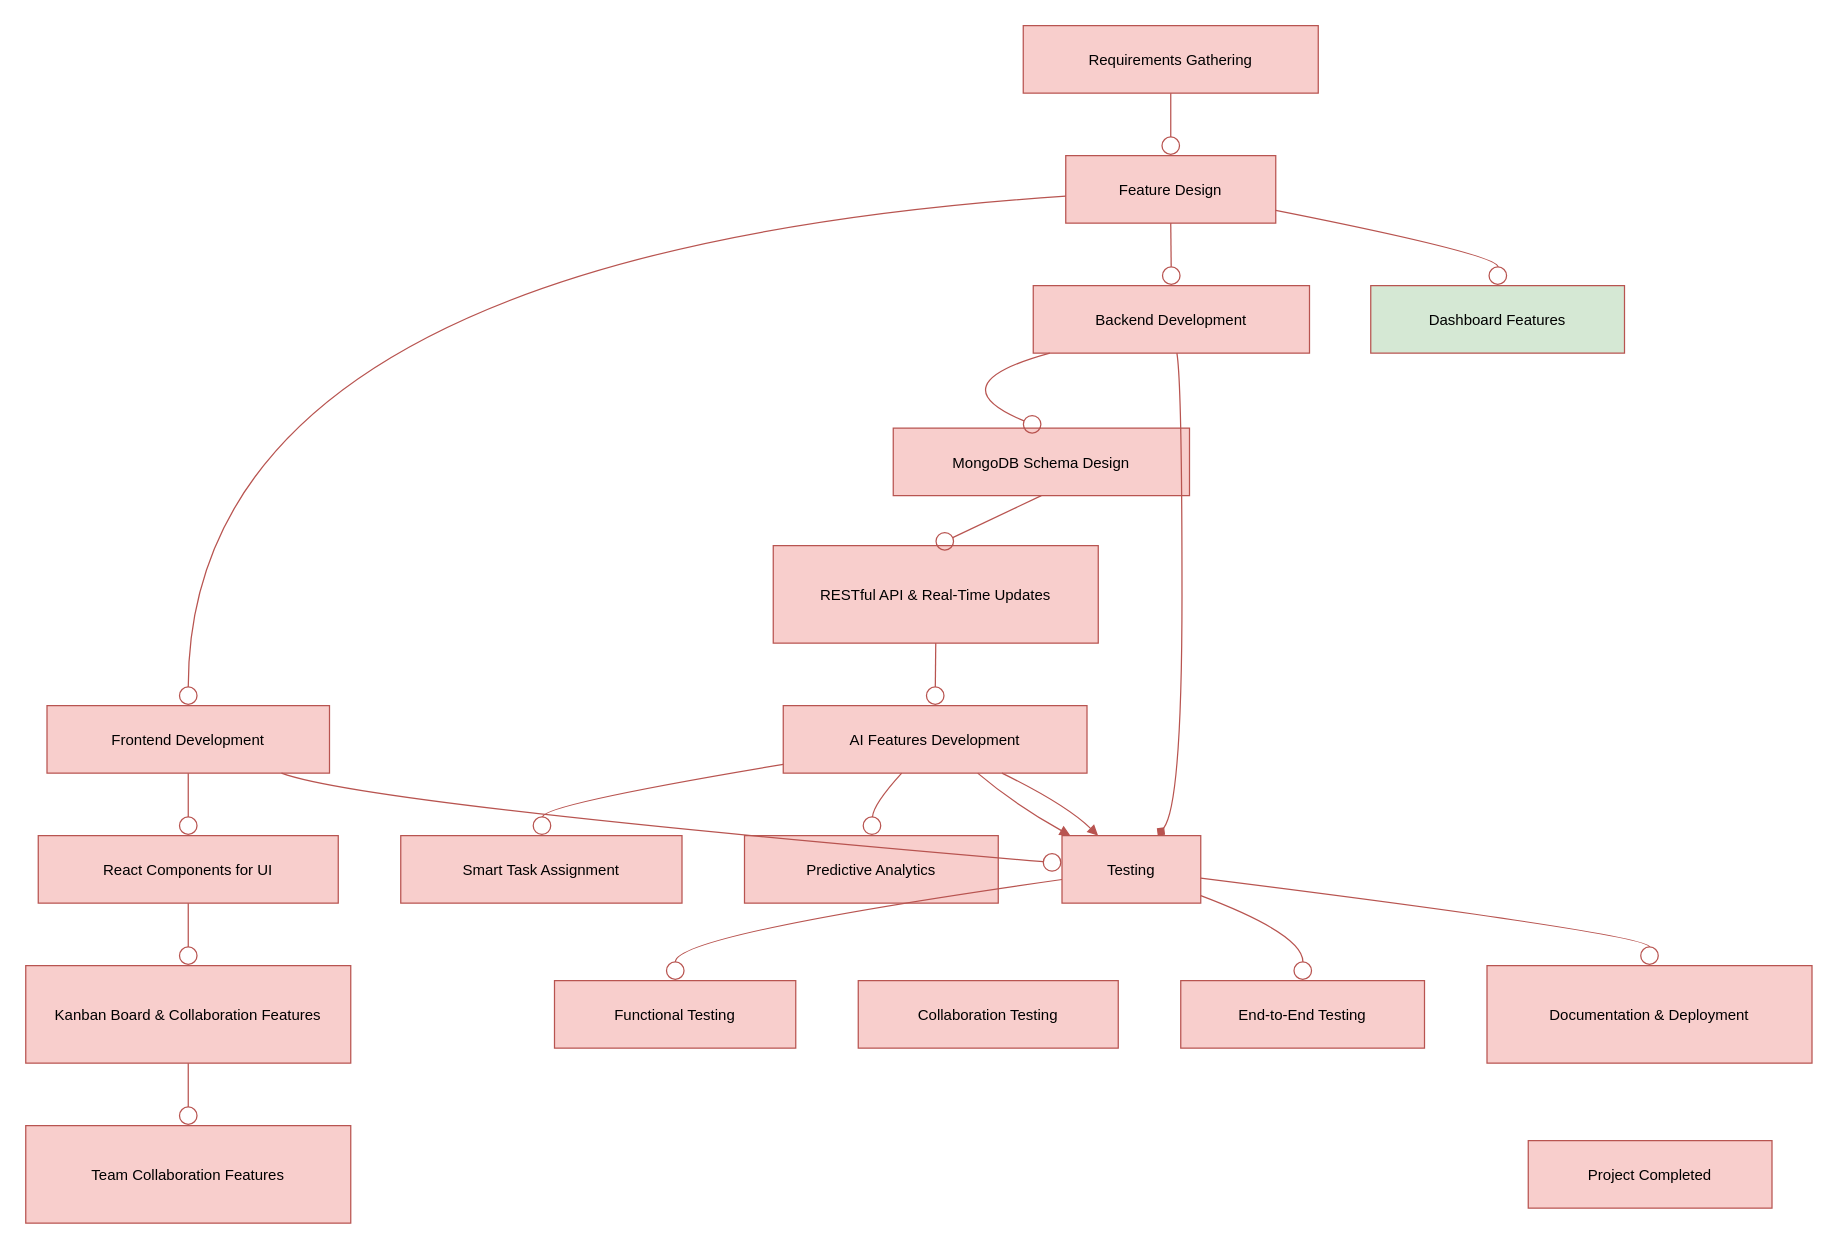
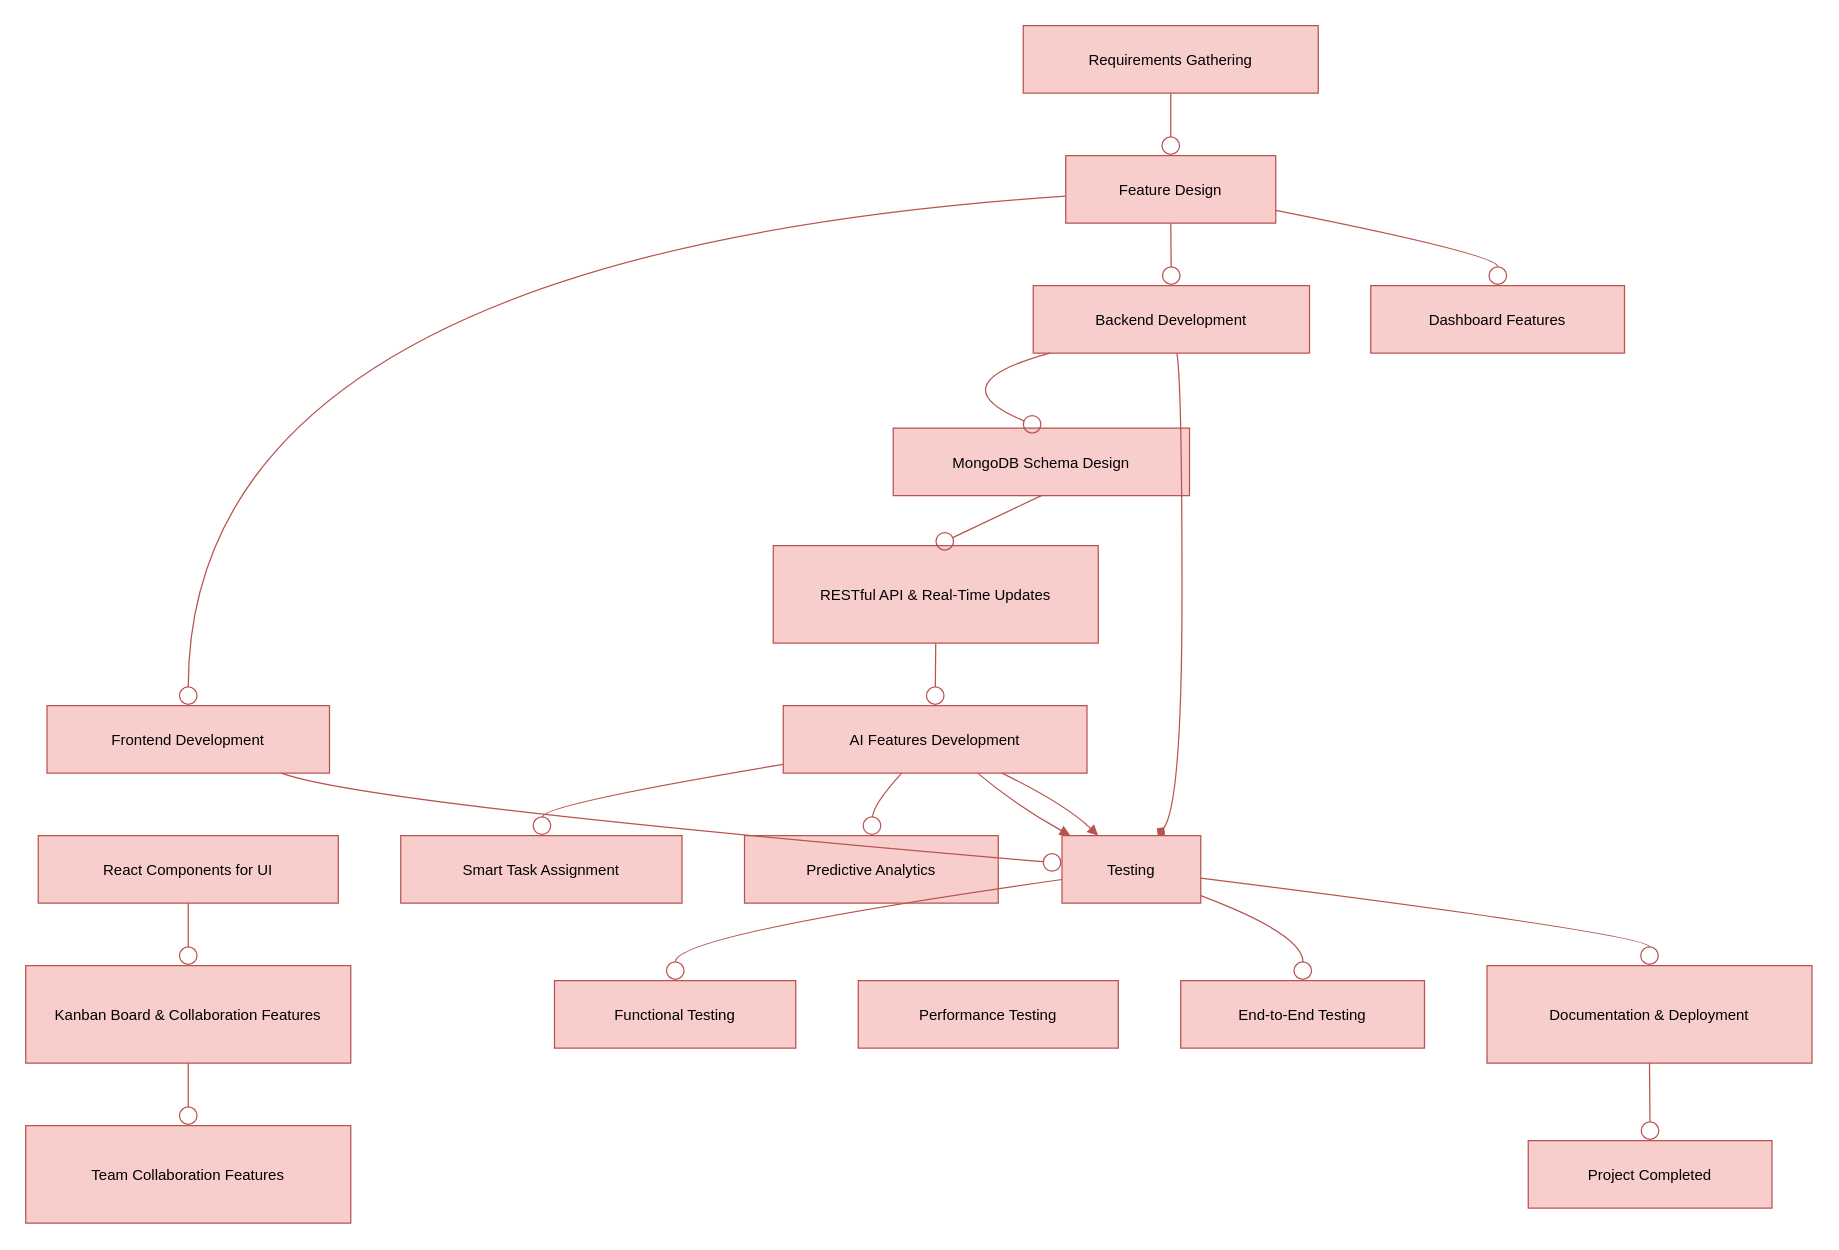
(1498, 319) -> (1498, 319)
(188, 796) -> none
(988, 1015) -> (988, 1015)
none -> (1650, 1093)
